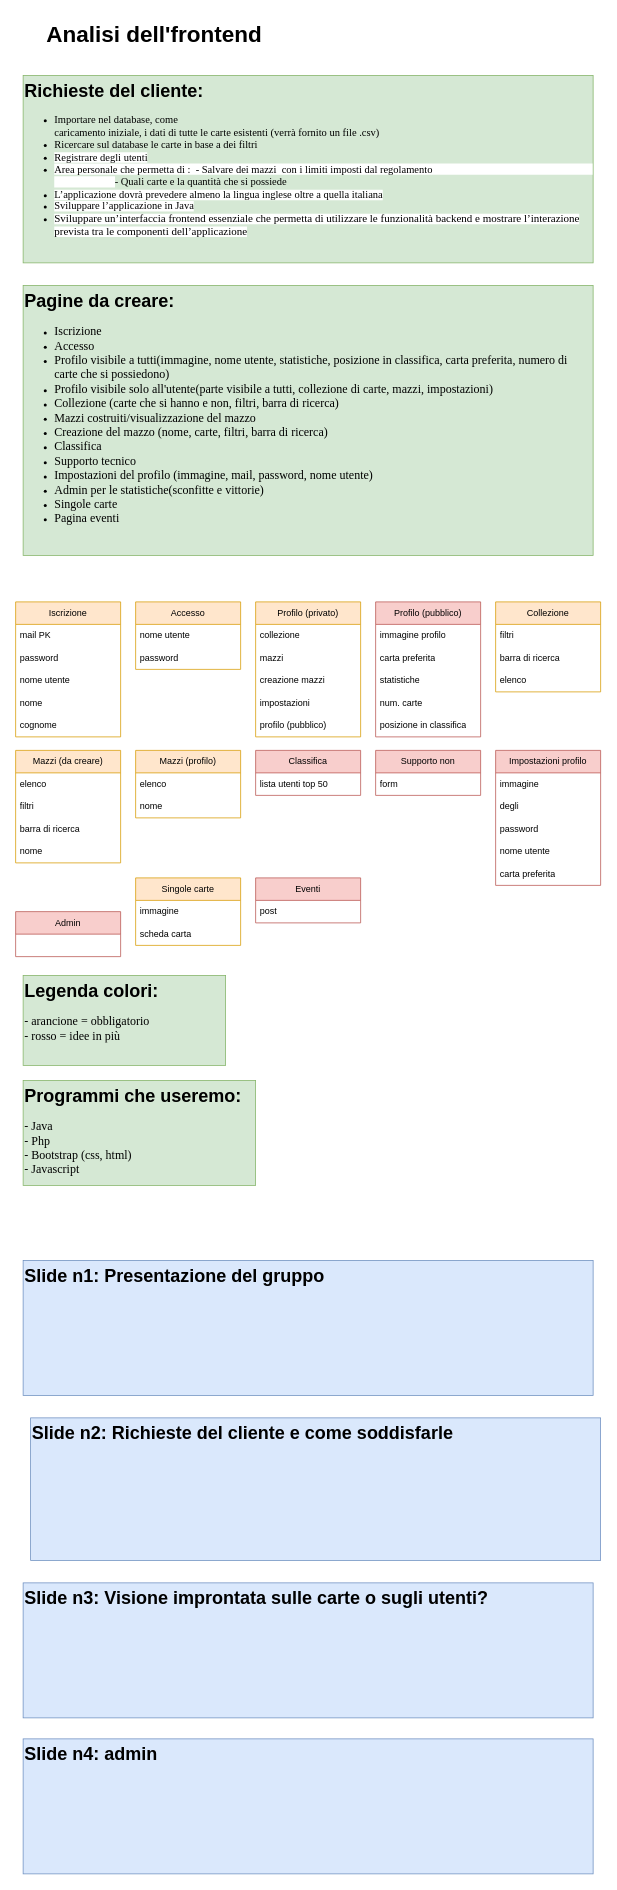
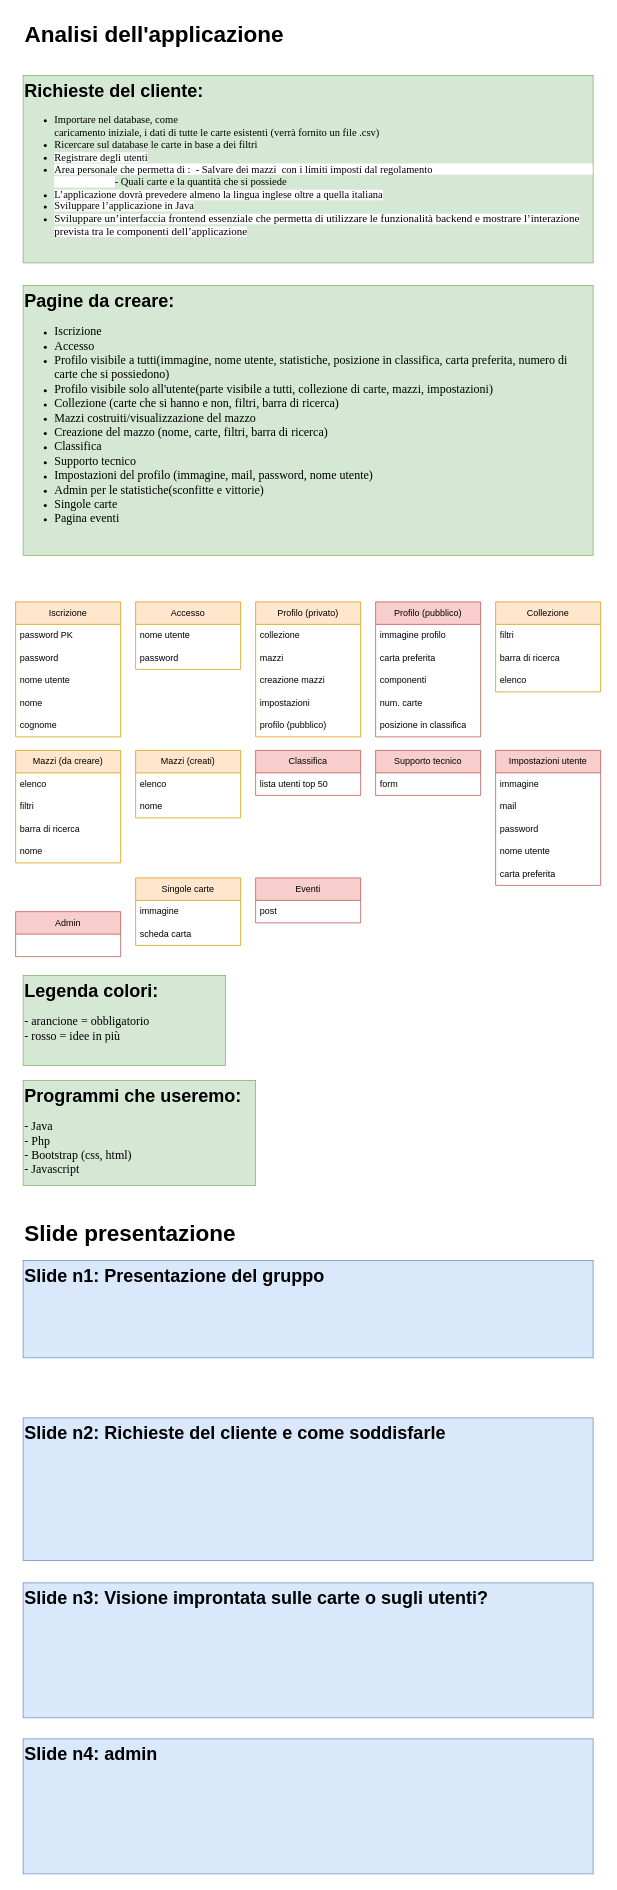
(154, 34) -> (154, 34)
(34, 636) -> (46, 636)
(405, 681) -> (404, 681)
(188, 762) -> (188, 762)
(428, 762) -> (428, 762)
(548, 762) -> (548, 762)
(510, 807) -> (508, 807)
none -> (158, 1230)
(308, 1328) -> (308, 1309)
(315, 1489) -> (308, 1489)
